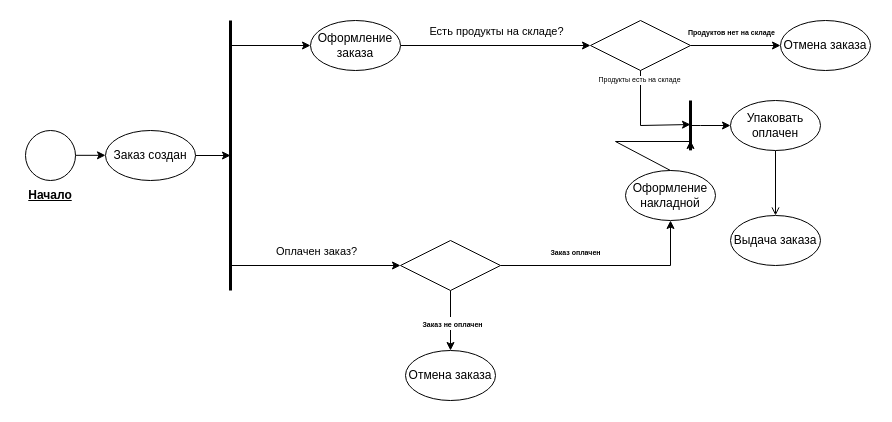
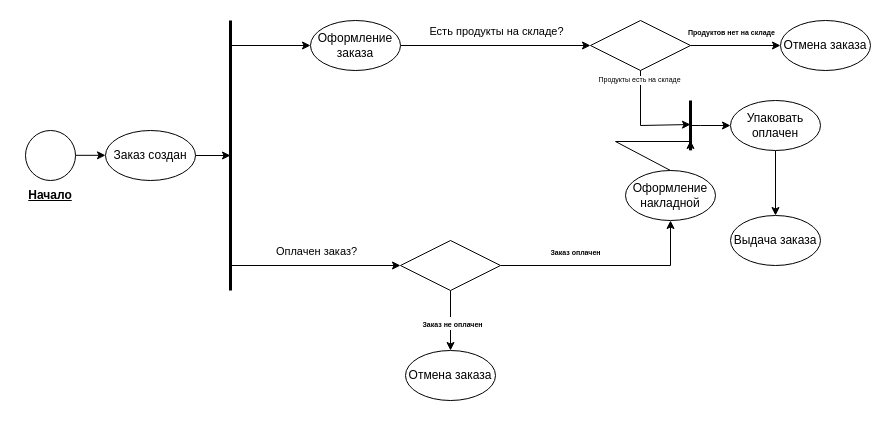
(776, 208) -> (776, 207)
